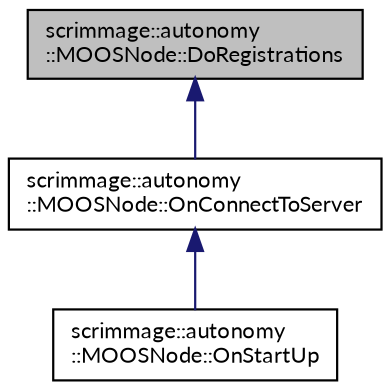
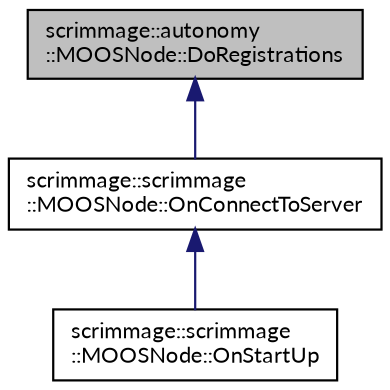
(195, 194) -> (195, 194)
(195, 345) -> (195, 345)
